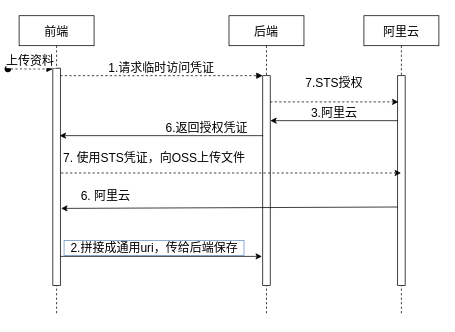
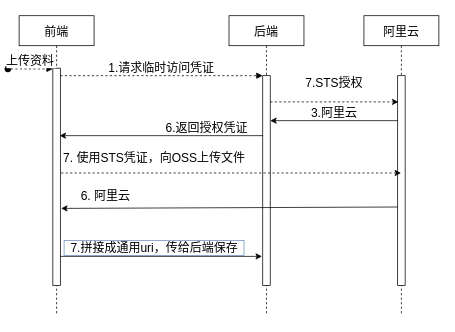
(155, 248) -> (155, 248)
